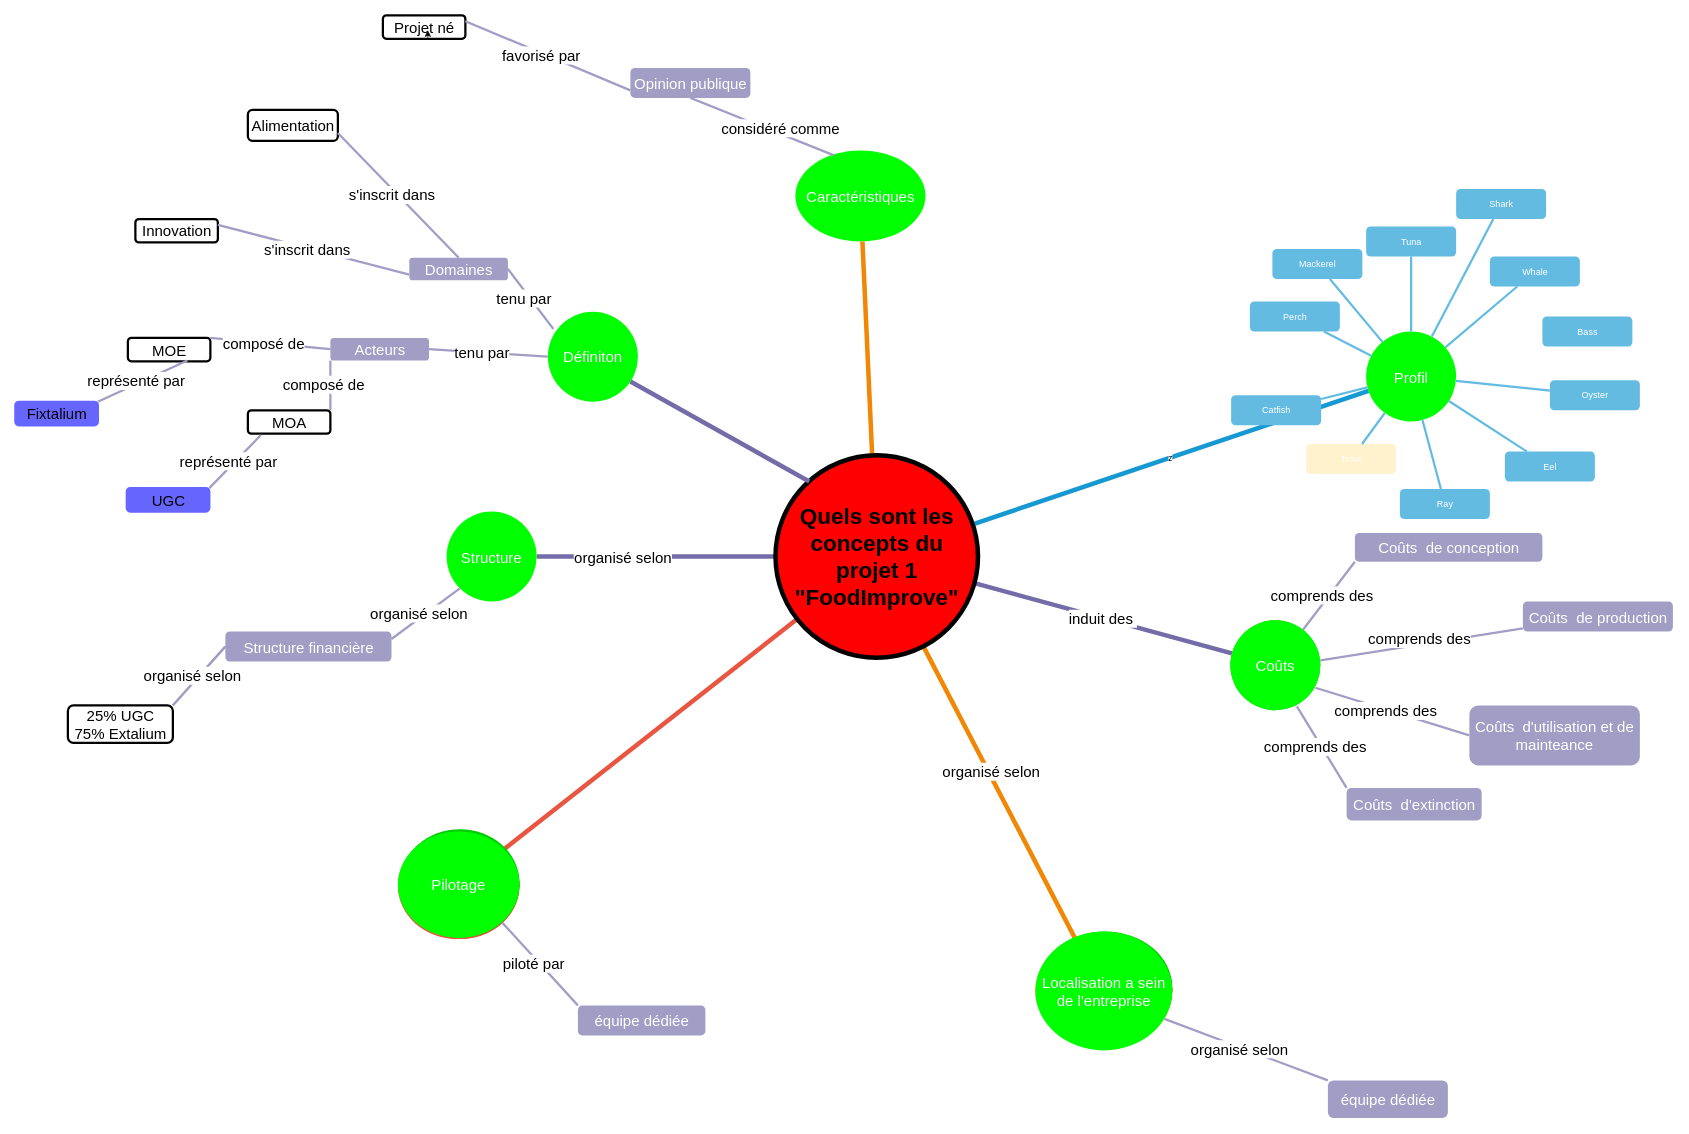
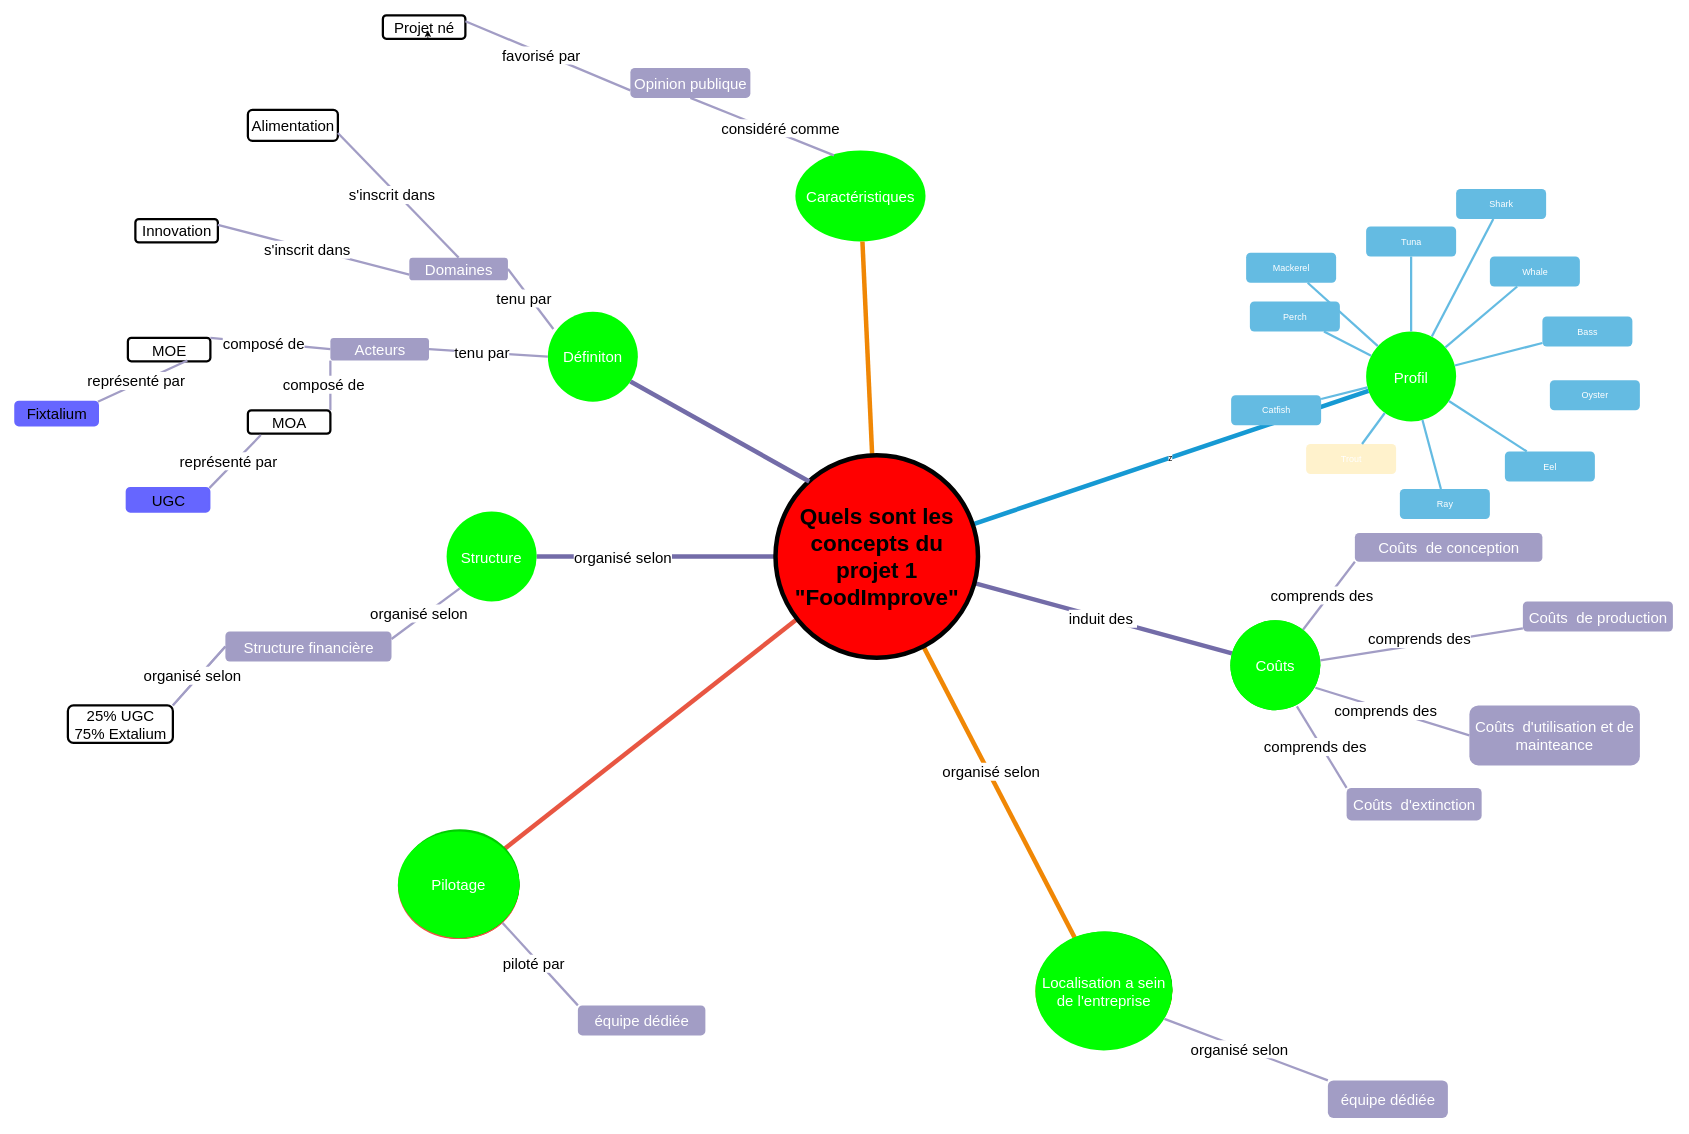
(1317, 264) -> (1291, 268)
none -> (1499, 354)
(1503, 386) -> none
